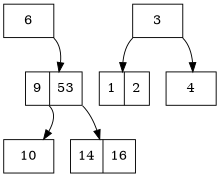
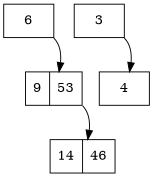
(124, 89) -> none
(29, 156) -> none
(119, 156) -> (99, 156)
